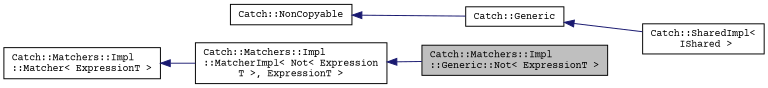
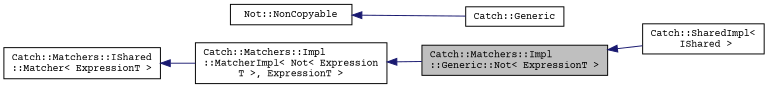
(291, 15) -> (291, 15)
(608, 28) -> (630, 47)
(82, 63) -> (82, 63)
